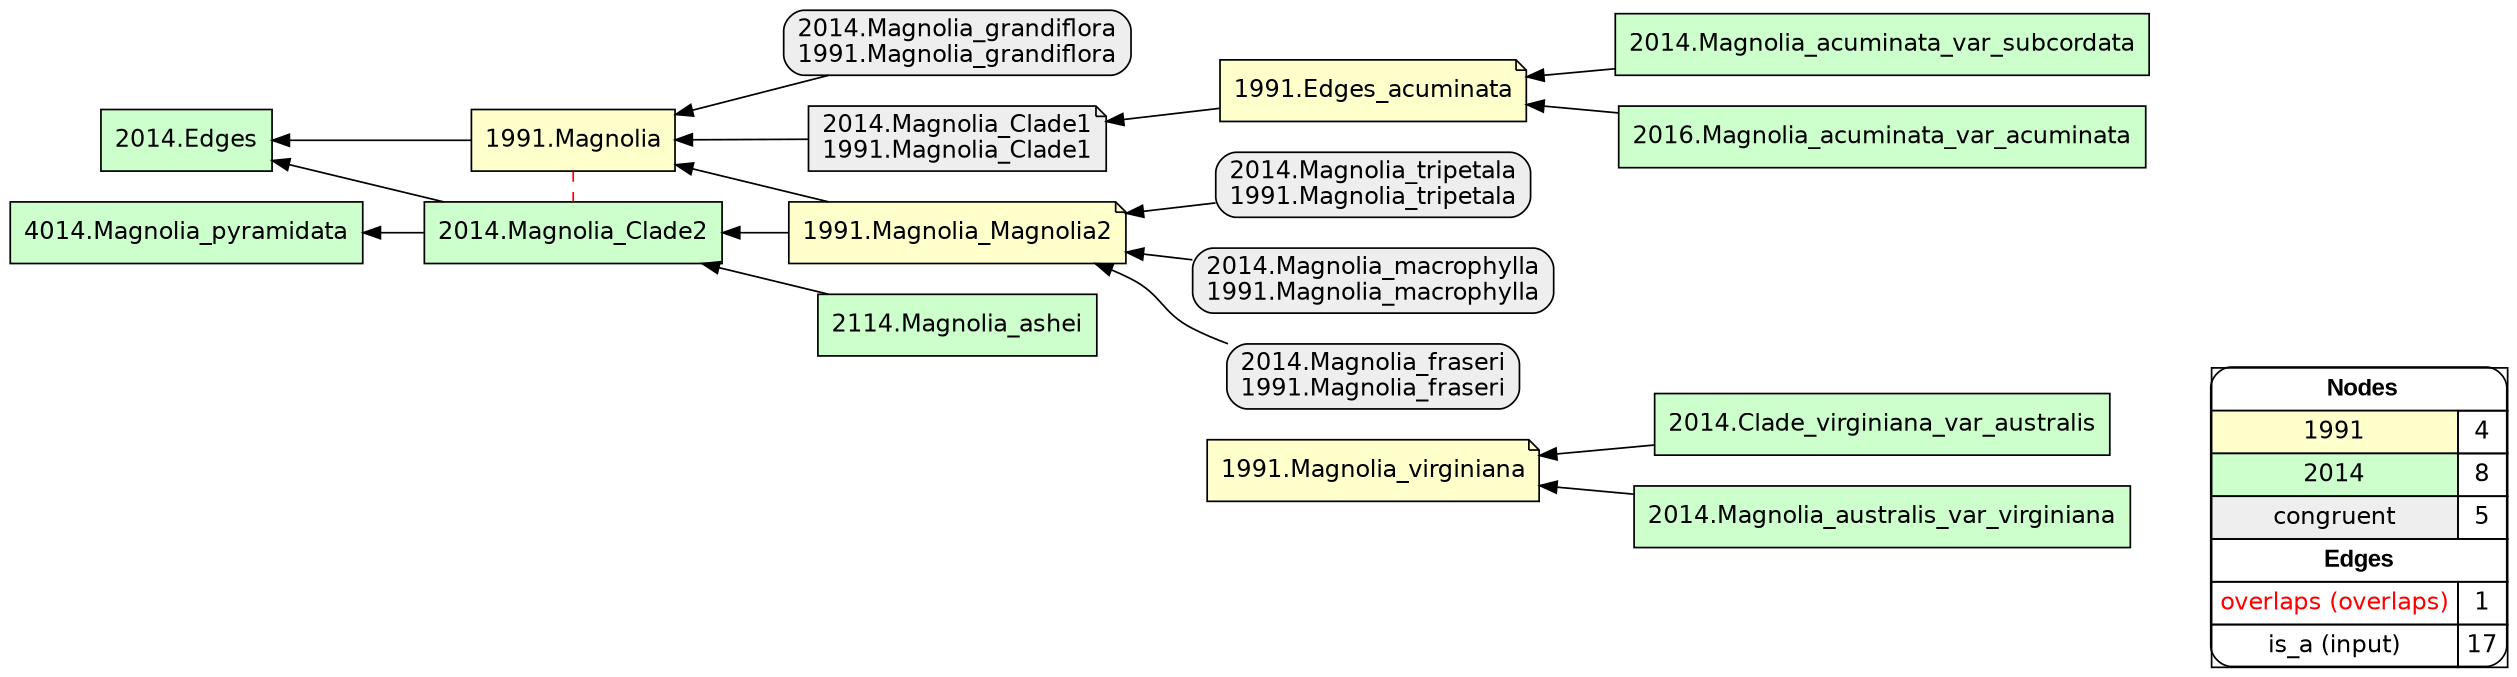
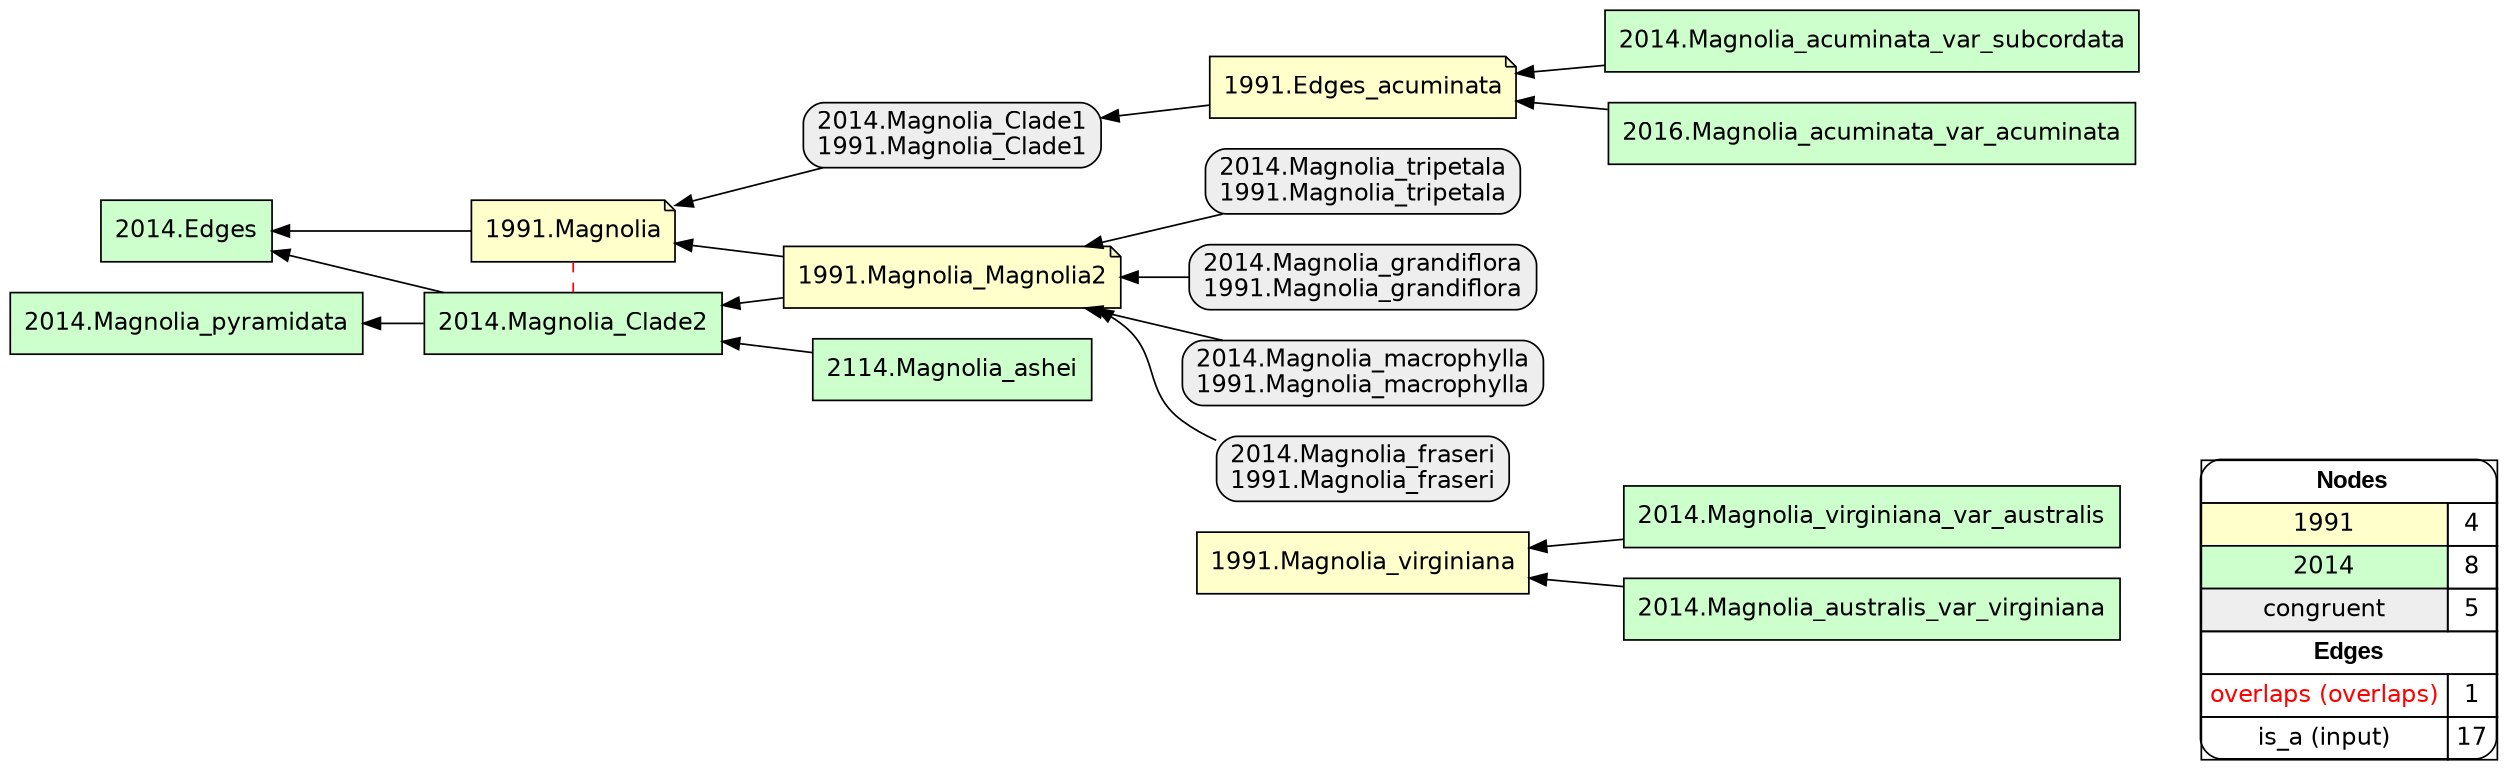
(760, 93) -> (1164, 277)
(957, 139) -> (952, 135)
(573, 140) -> (573, 231)
(187, 233) -> (187, 323)
(1882, 424) -> (1872, 517)
(1373, 471) -> (1363, 563)
